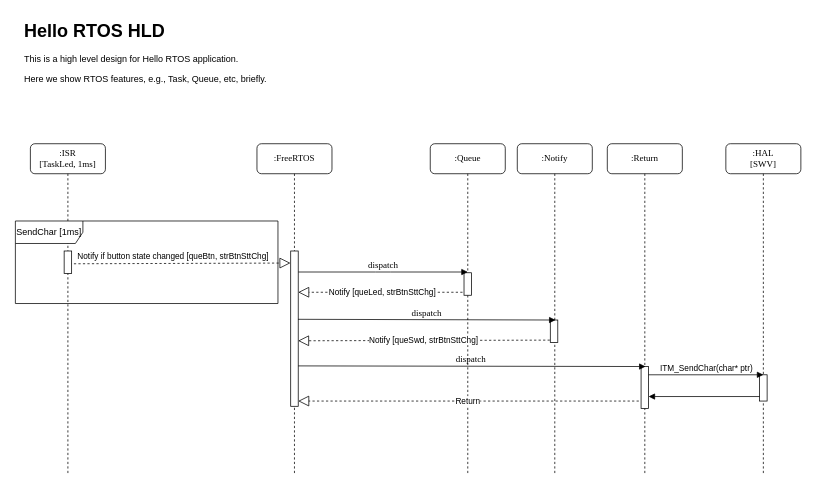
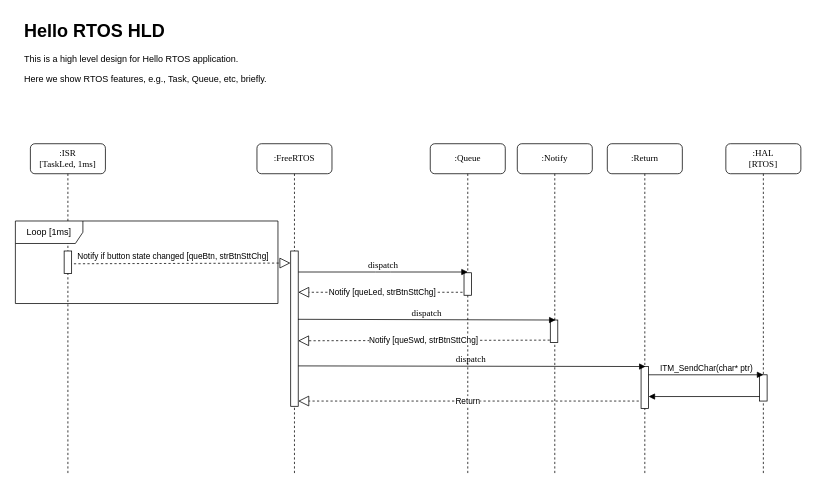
(763, 159) -> (763, 159)
(49, 232) -> (49, 232)
